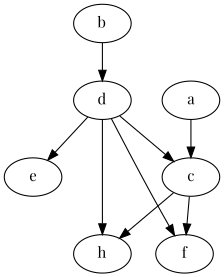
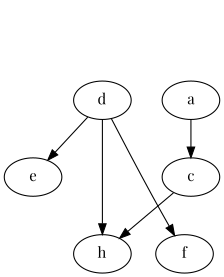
(102, 23) -> none
(143, 135) -> none
(188, 210) -> none
